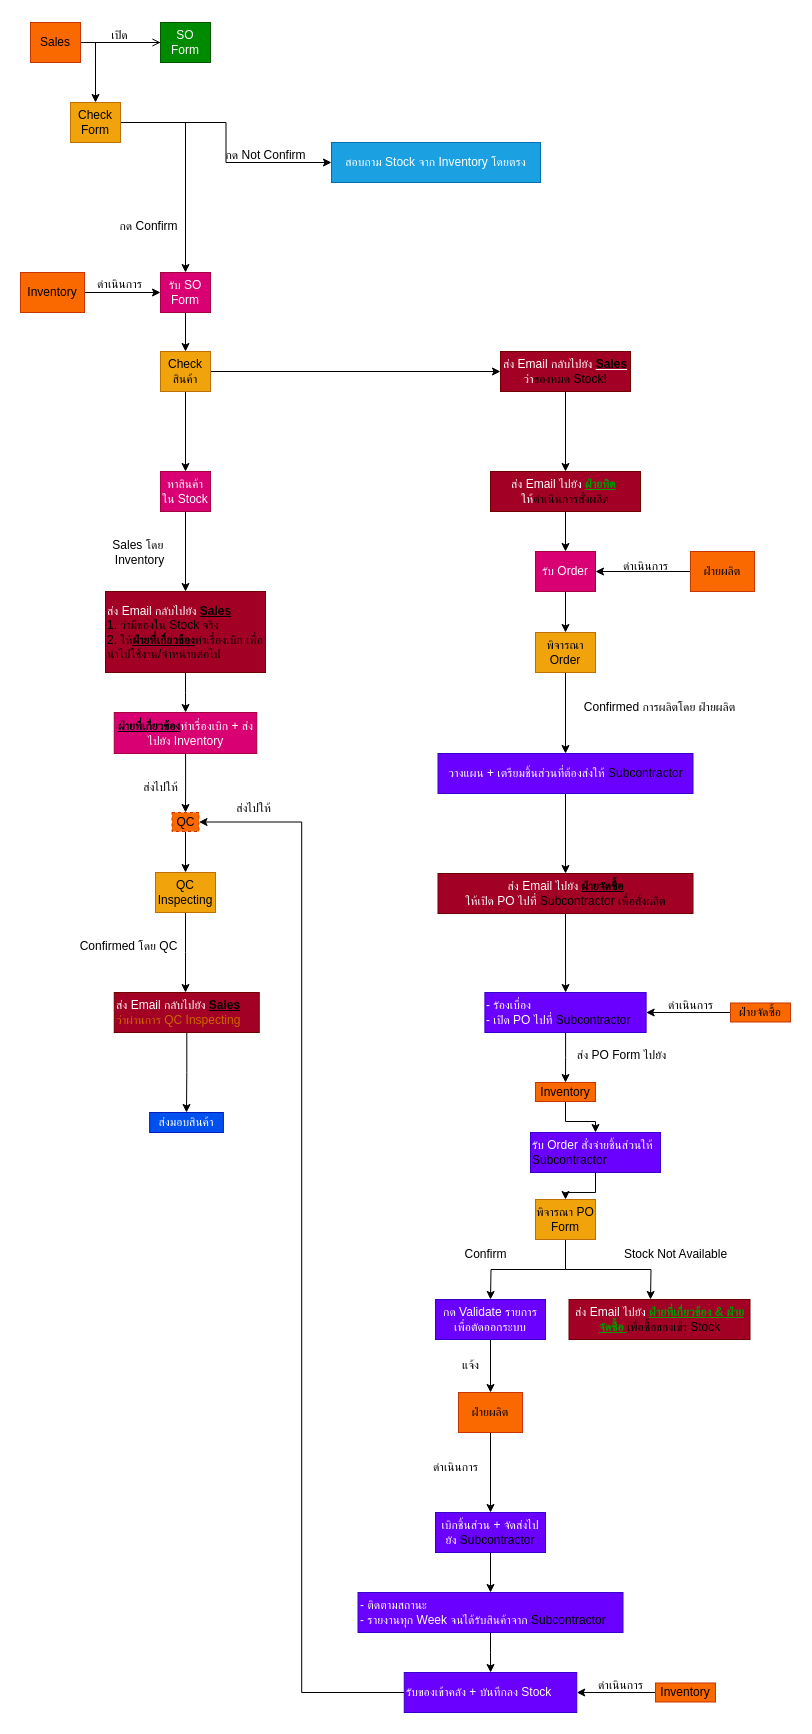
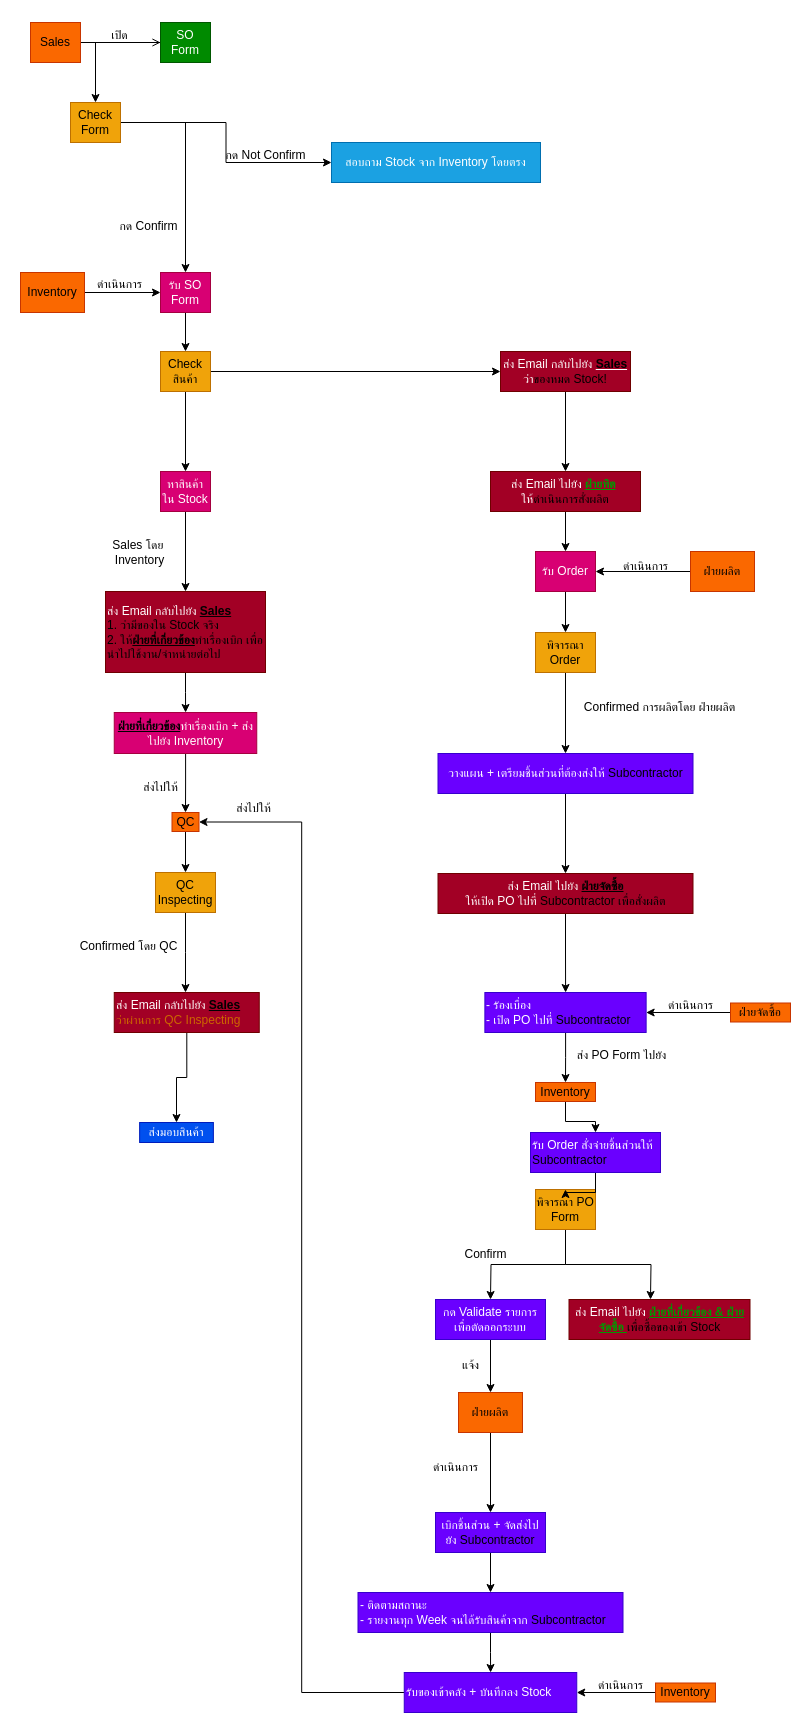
(186, 822) -> (186, 822)
(187, 1123) -> (177, 1133)
(566, 1220) -> (566, 1210)
(676, 1255) -> none
